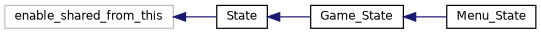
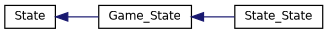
(89, 17) -> none
(491, 17) -> (279, 17)
